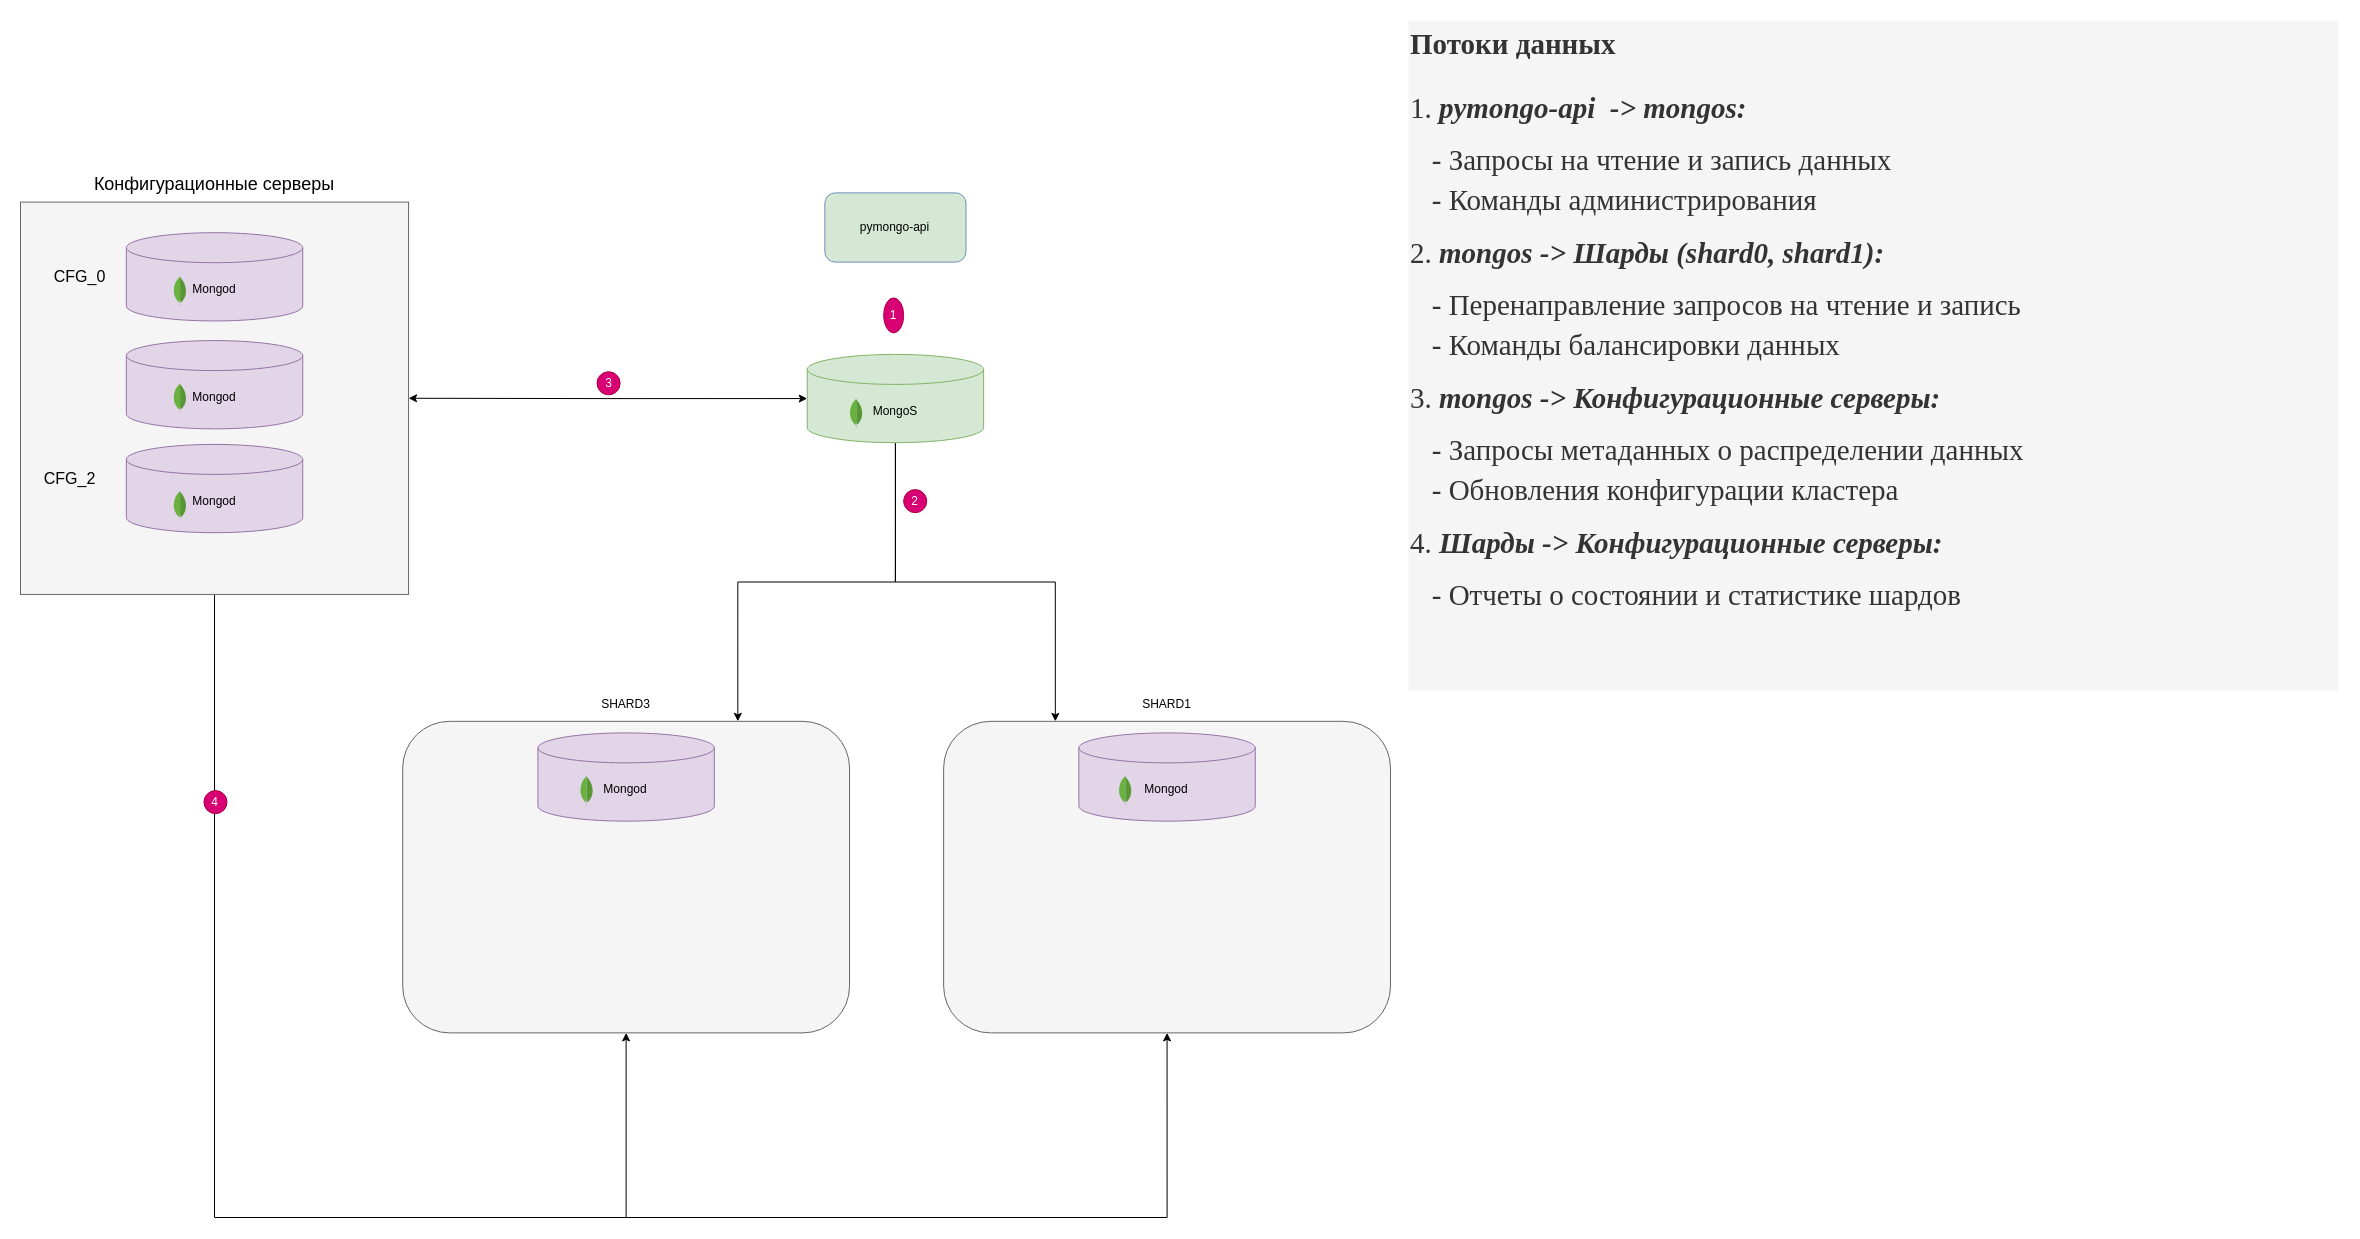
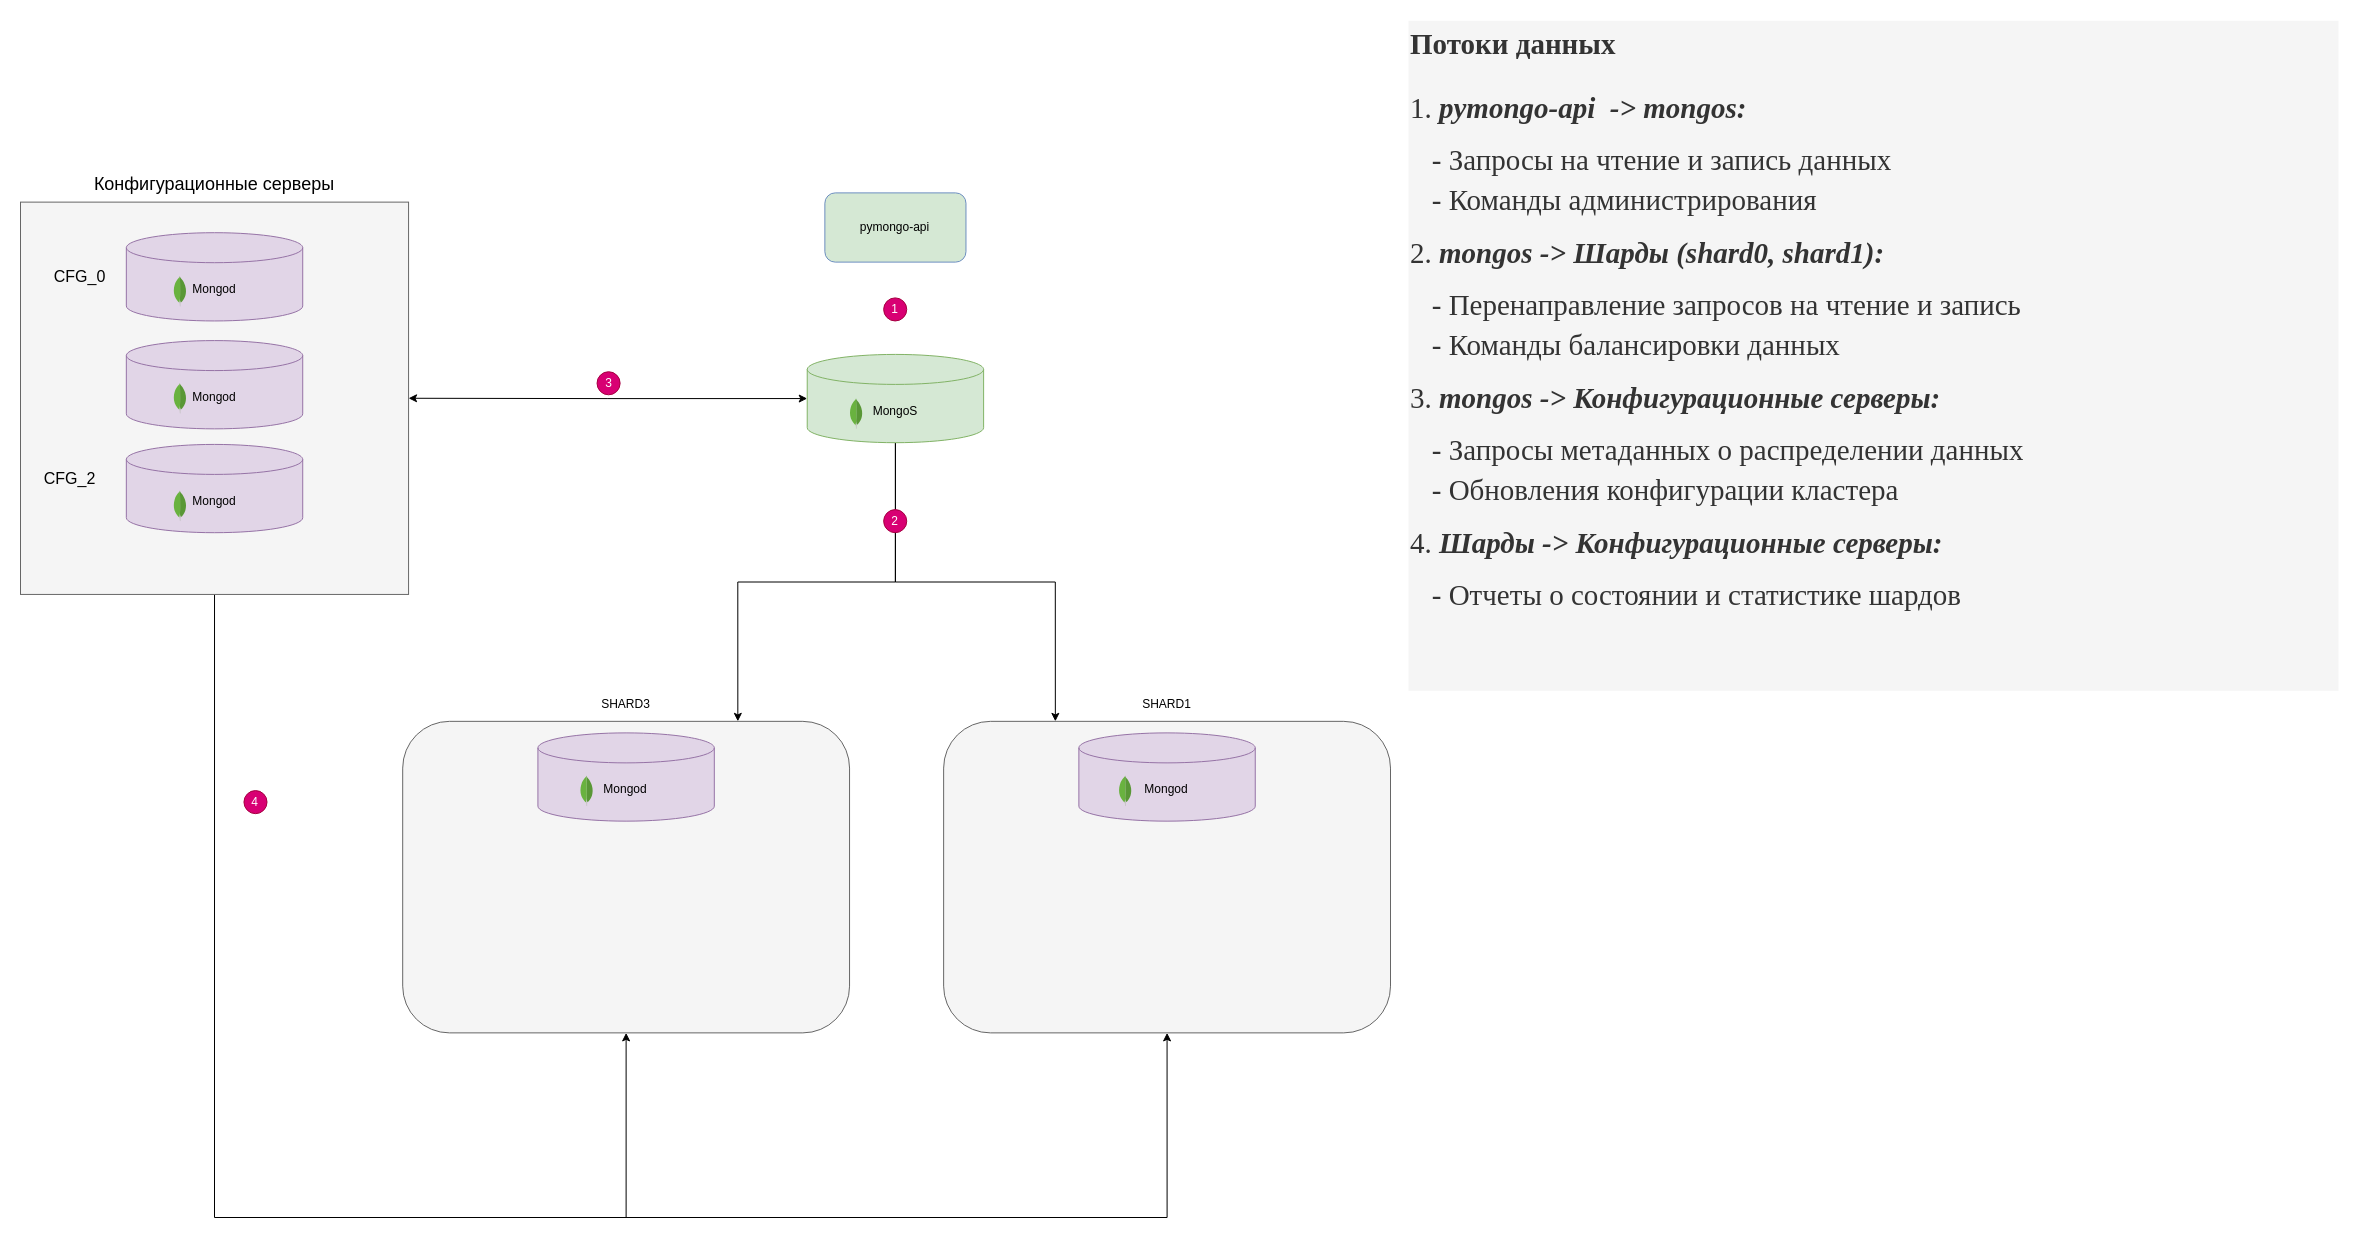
(894, 315) -> (895, 309)
(915, 501) -> (895, 521)
(215, 802) -> (255, 802)
